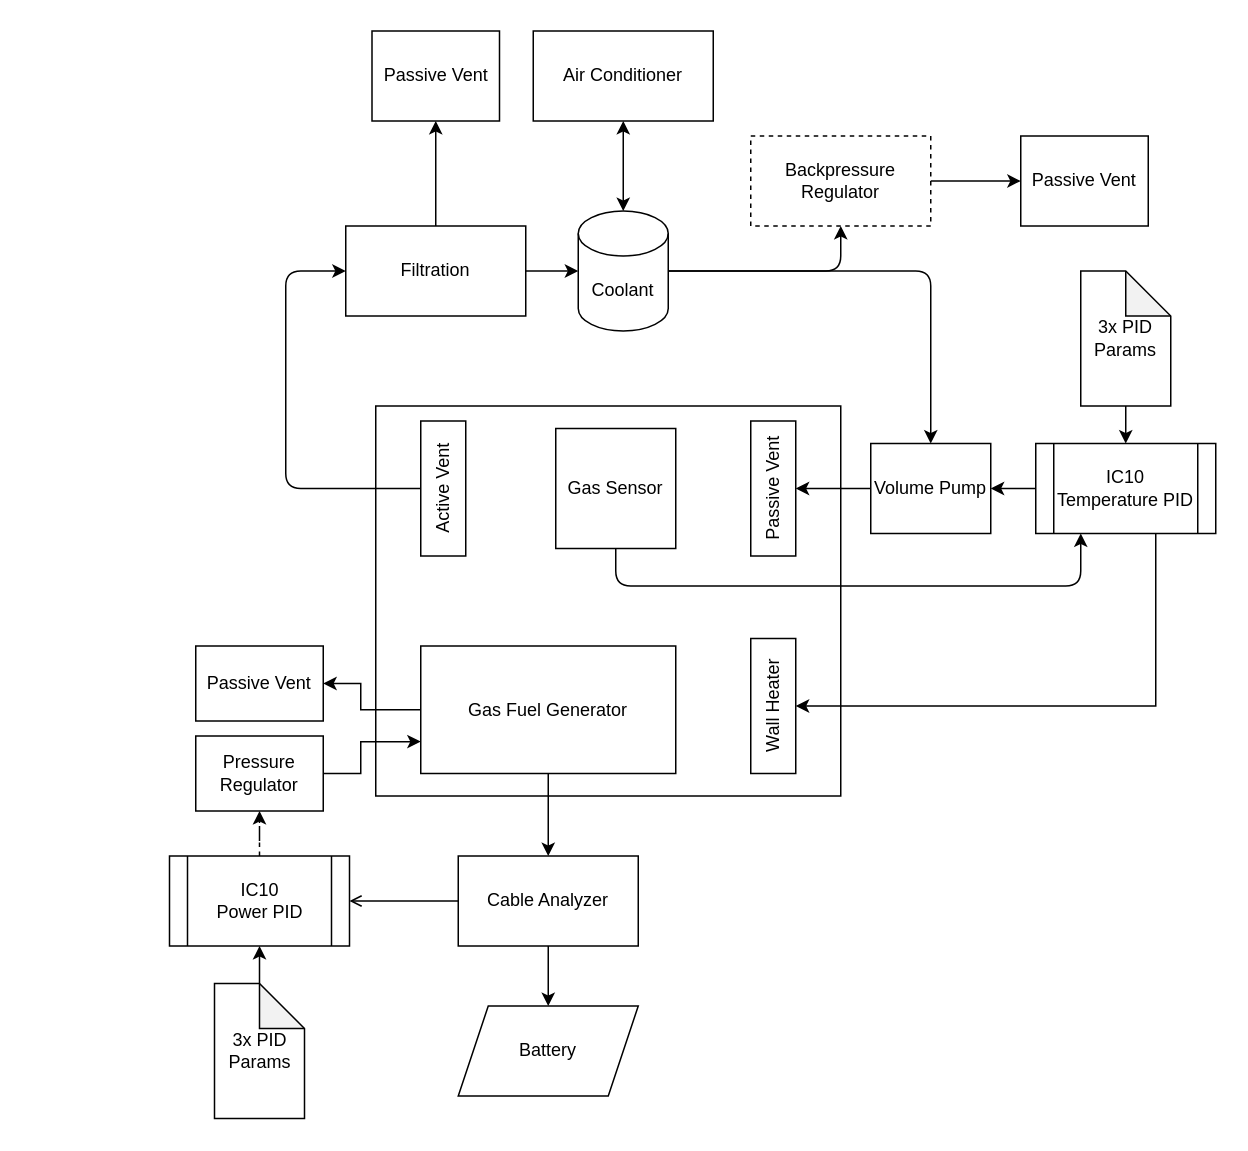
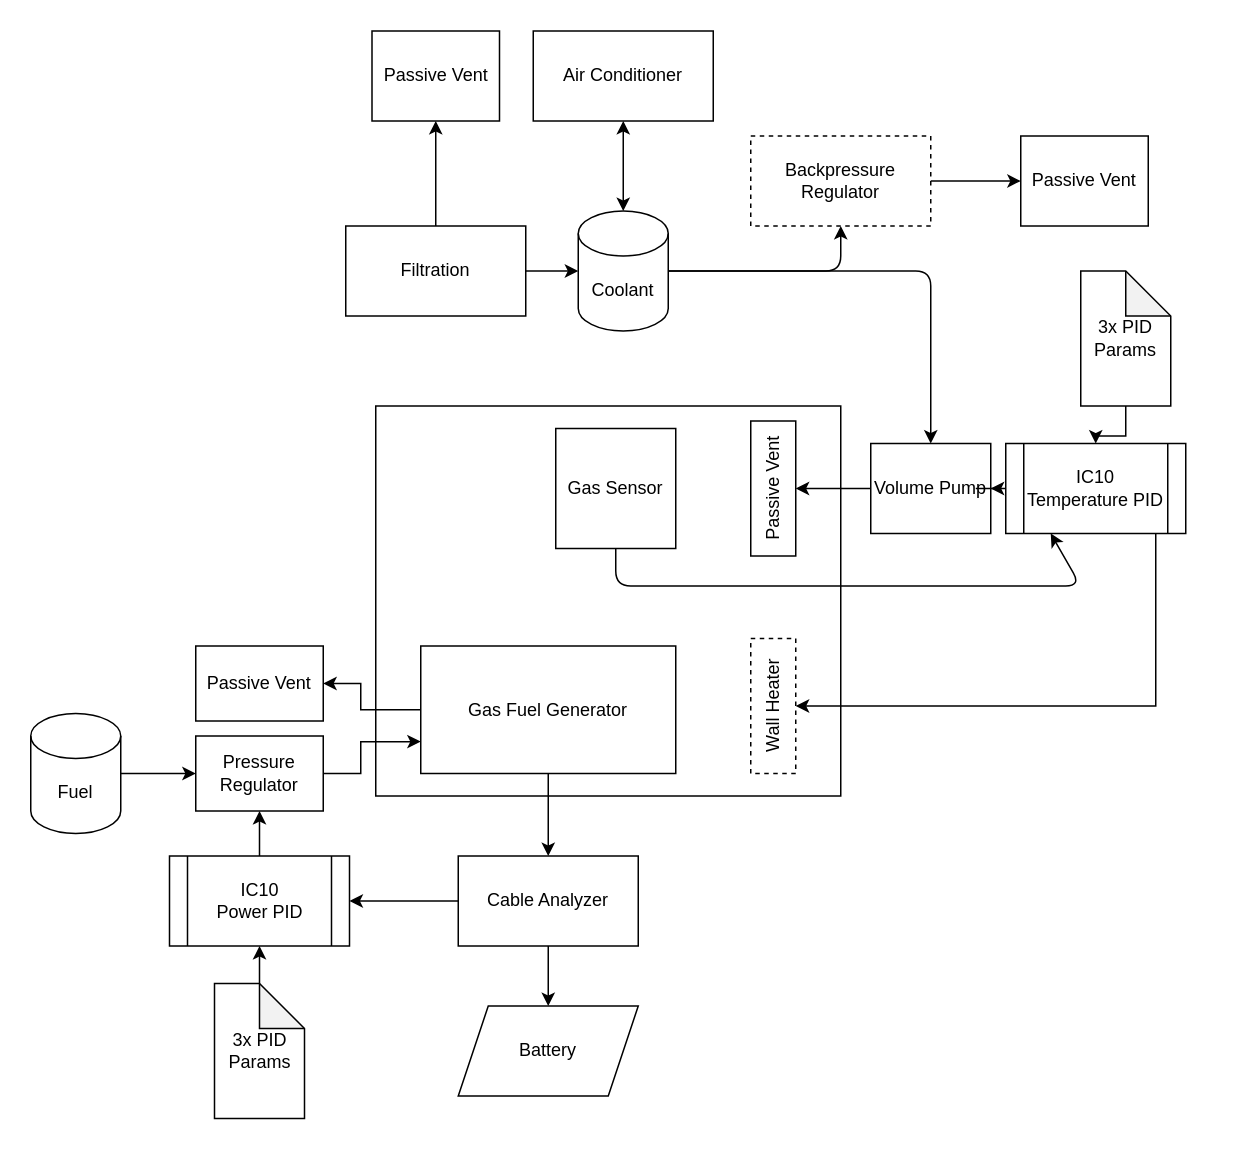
(286, 422) -> none
(443, 488) -> none
(1126, 488) -> (1096, 488)
(773, 706) -> (773, 706)
none -> (76, 773)
none -> (153, 773)
(260, 846) -> (260, 846)
(358, 901) -> (361, 901)
